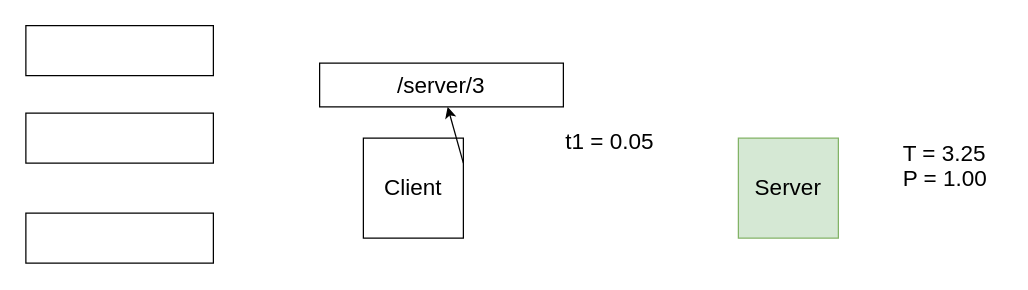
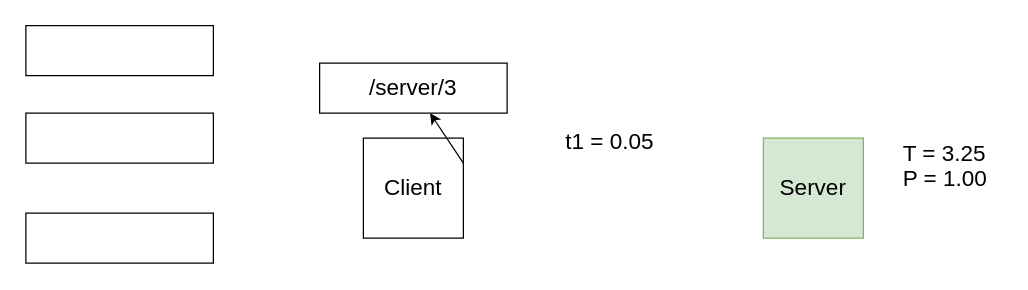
(441, 85) -> (413, 88)
(788, 188) -> (813, 188)
